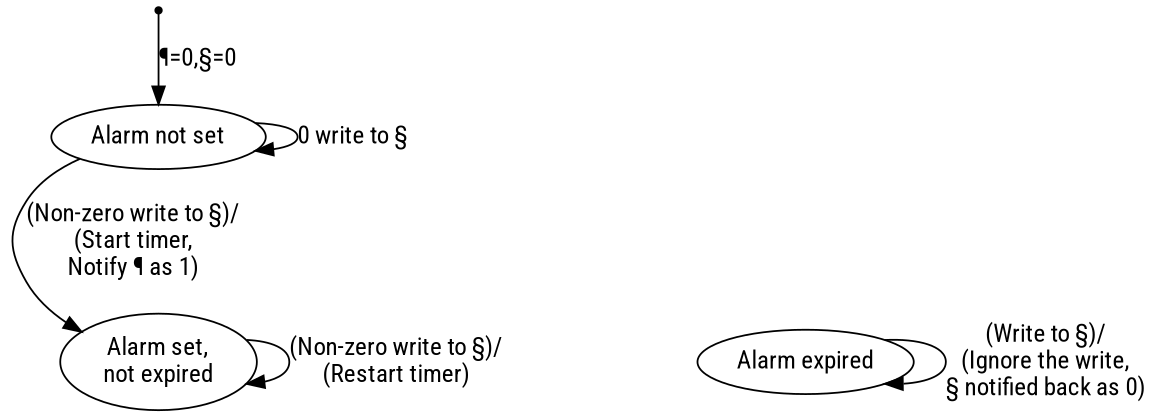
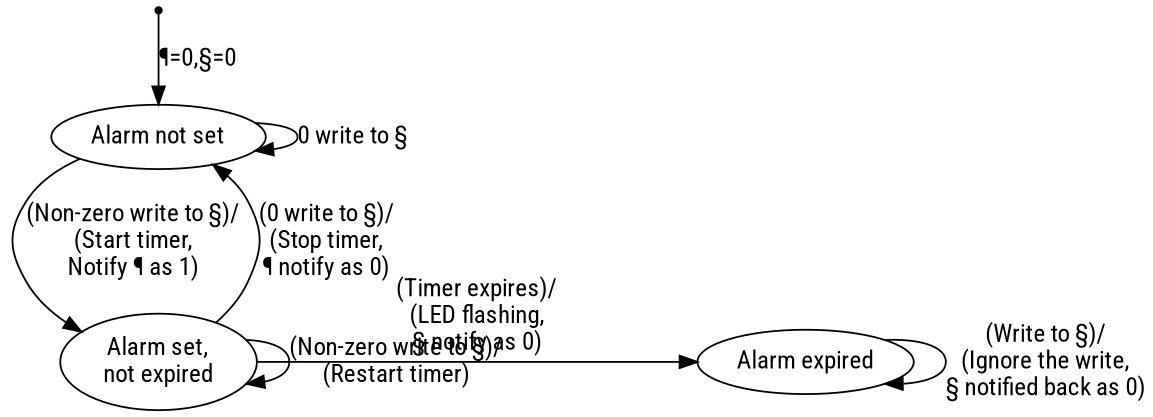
none -> (259, 251)
none -> (468, 362)
